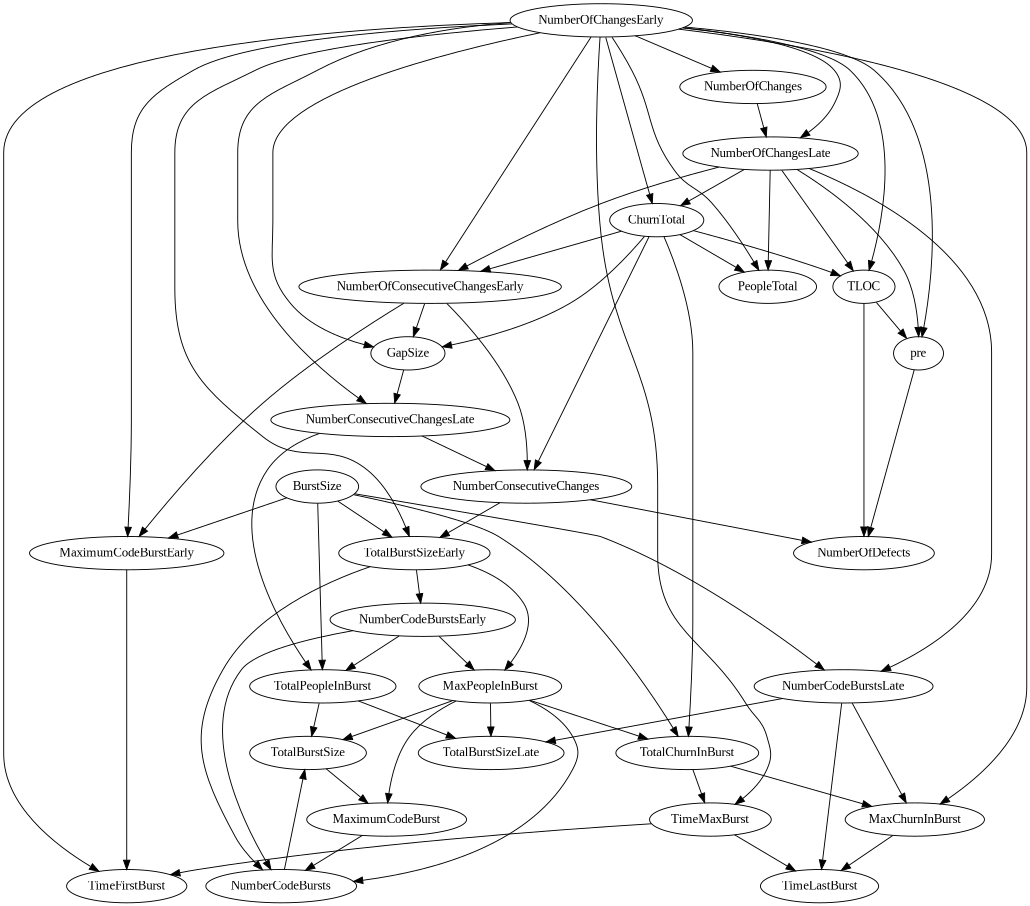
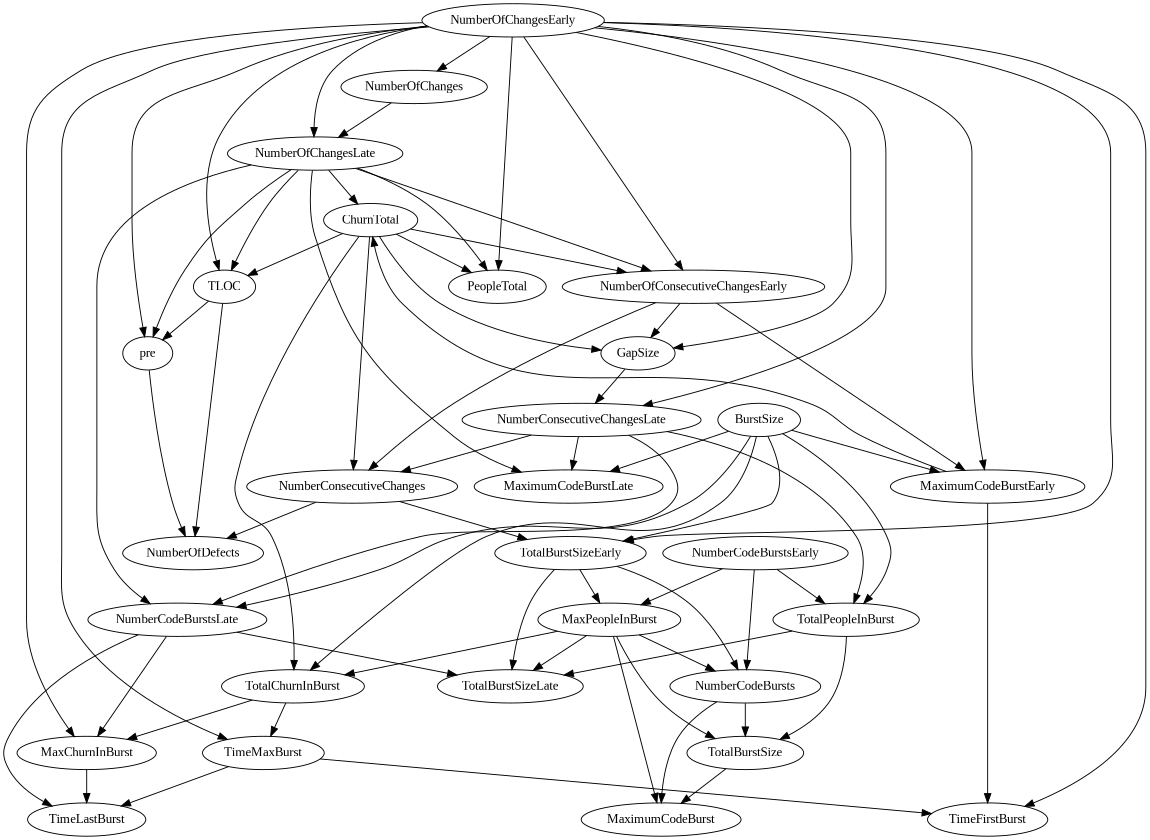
(628, 116) -> (642, 378)
none -> (569, 487)
none -> (448, 533)
(418, 582) -> (526, 611)
(349, 844) -> (677, 740)
